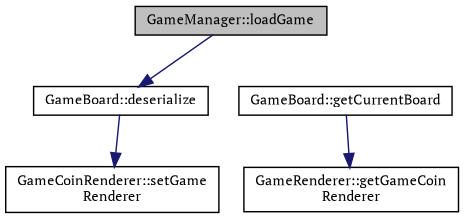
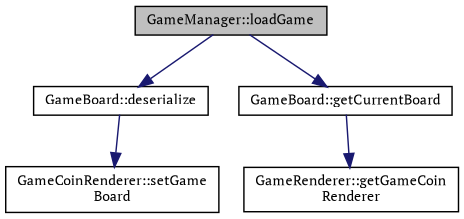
none -> (282, 57)
(112, 190) -> (112, 190)
